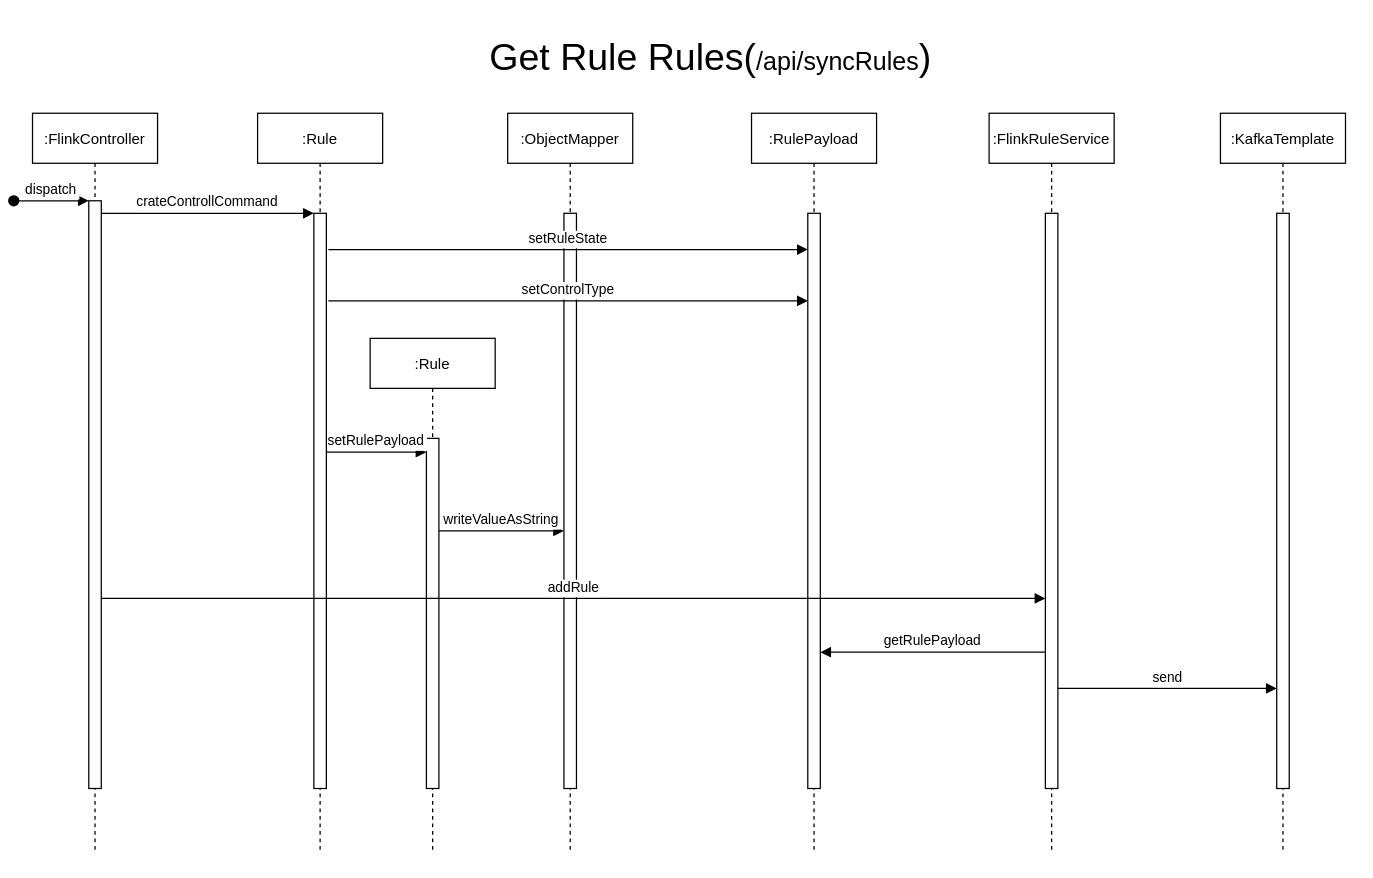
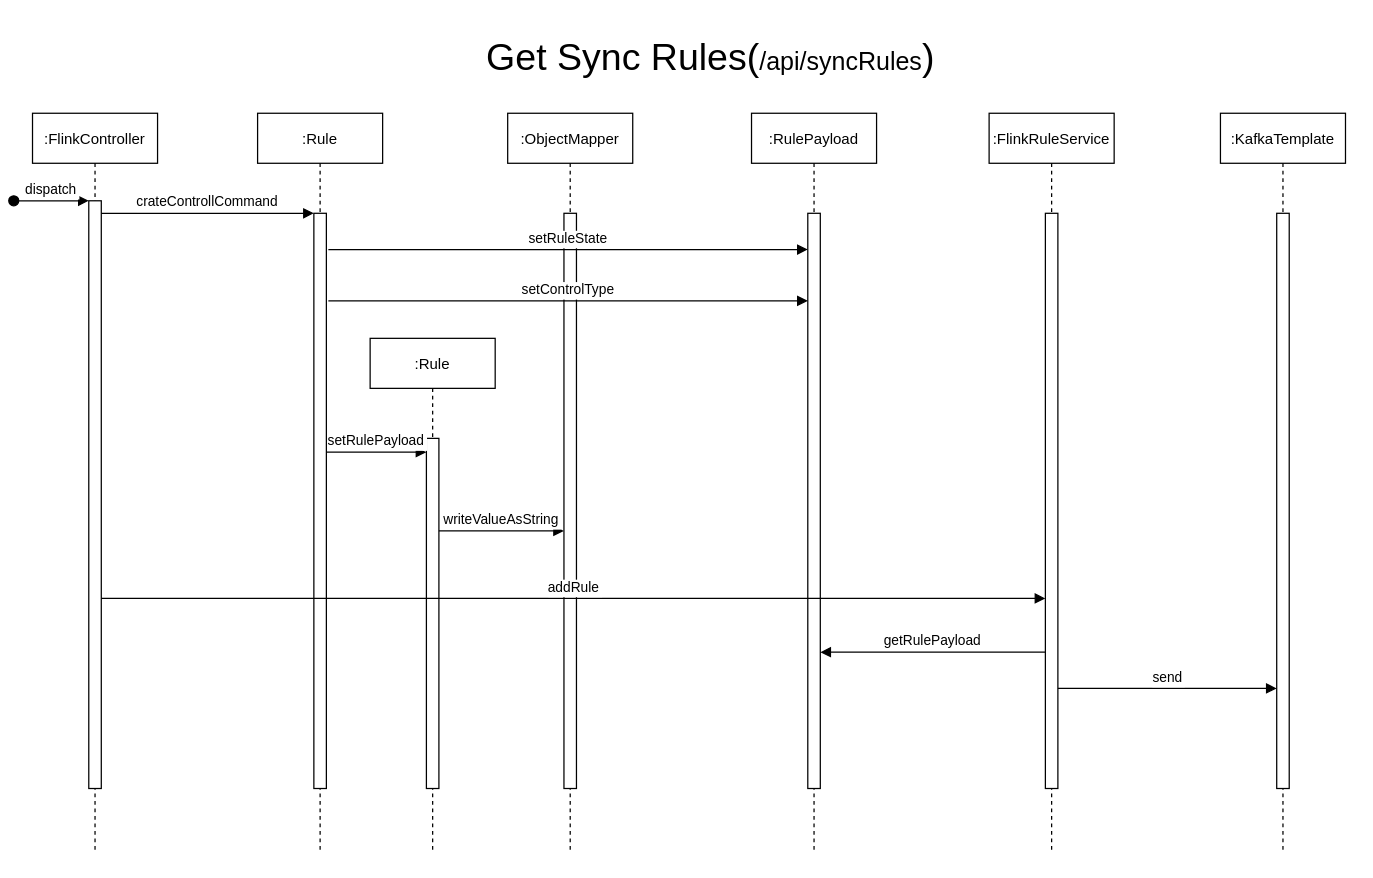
(711, 57) -> (711, 57)
